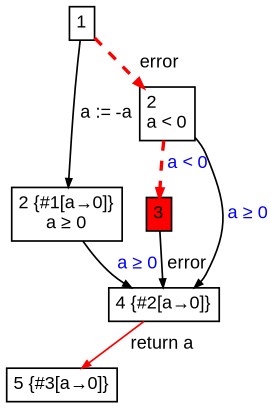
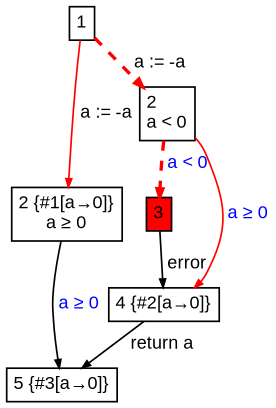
(157, 64) -> (157, 64)
(73, 109) -> (73, 109)
(222, 209) -> (222, 209)
(101, 264) -> (53, 300)
(116, 342) -> (116, 342)
